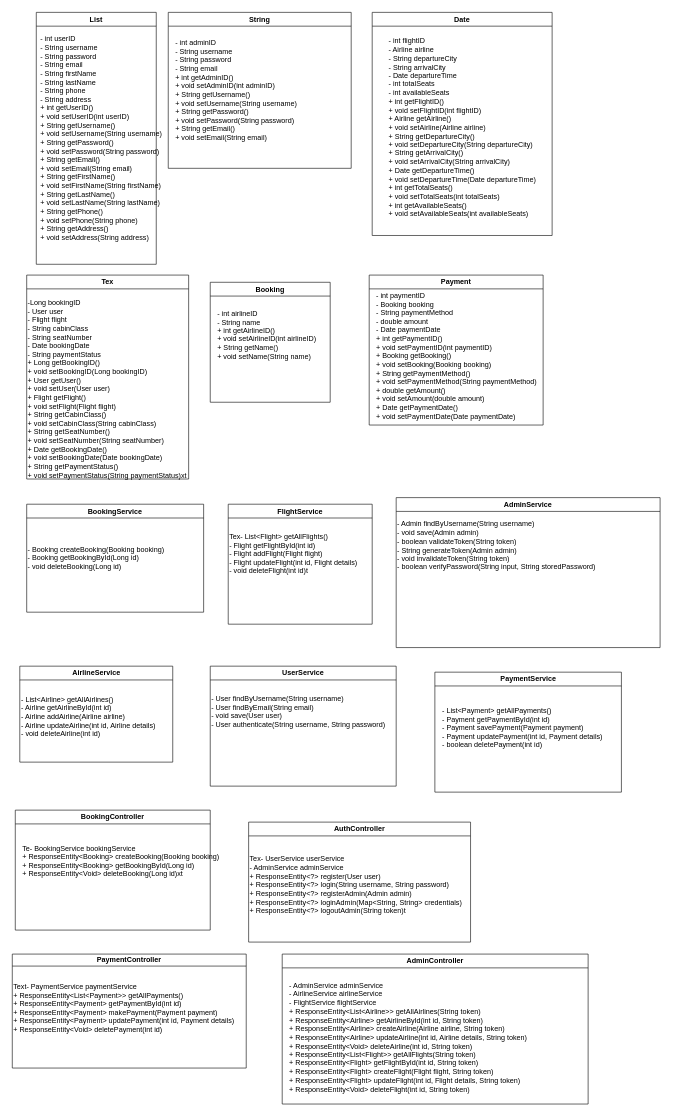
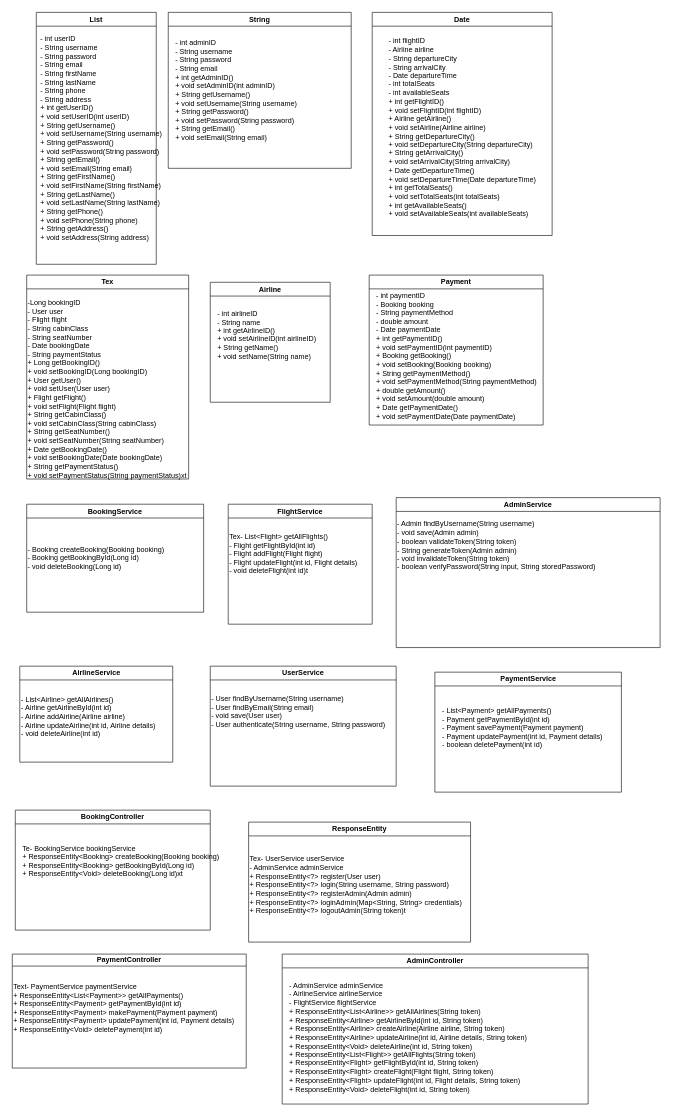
(270, 290) -> (270, 290)
(360, 830) -> (360, 830)
